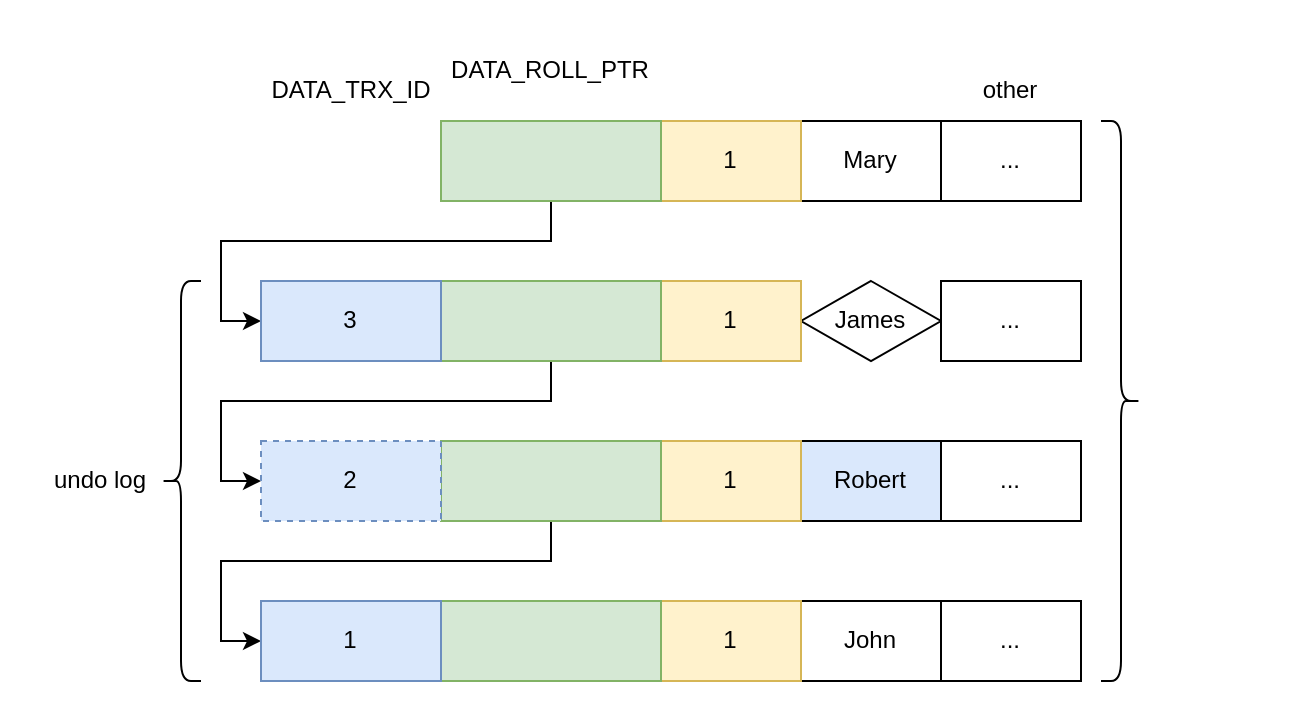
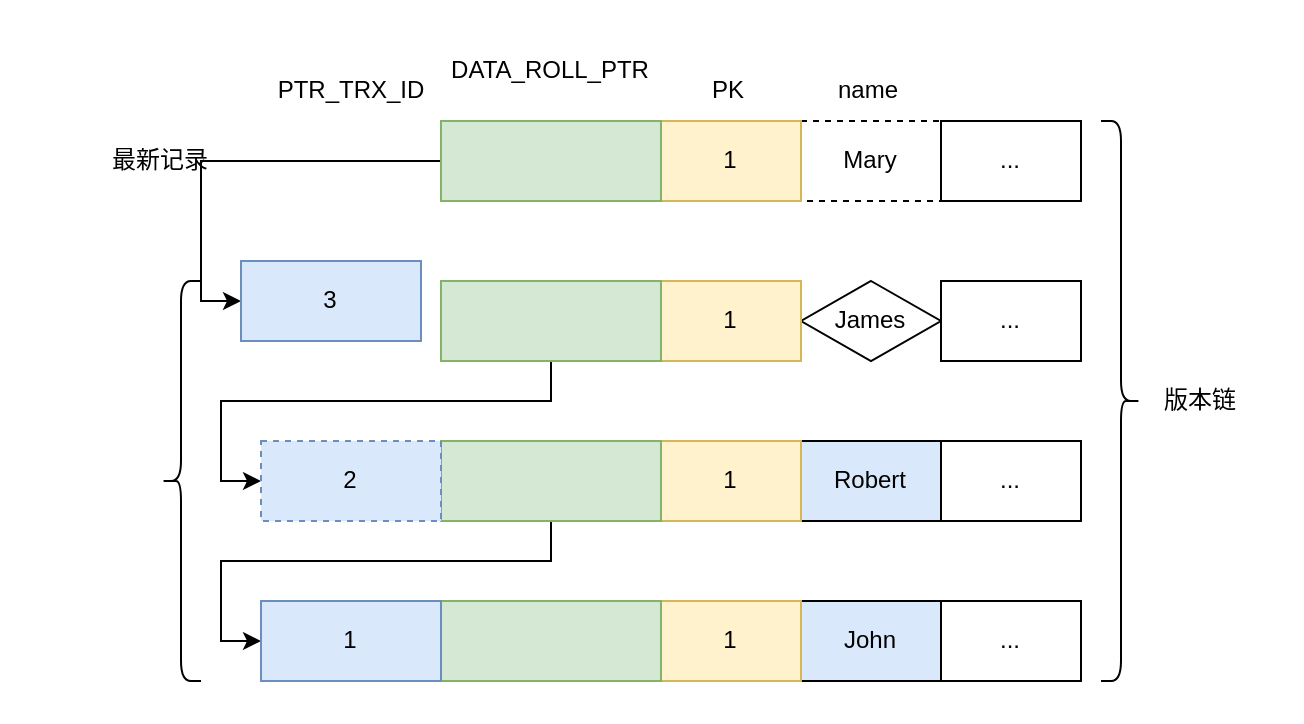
(352, 91) -> (352, 91)
none -> (729, 91)
none -> (869, 91)
(1011, 91) -> none
none -> (161, 161)
(871, 161) -> (871, 161)
(351, 321) -> (331, 301)
none -> (1201, 401)
(101, 481) -> none
(871, 641) -> (871, 641)
